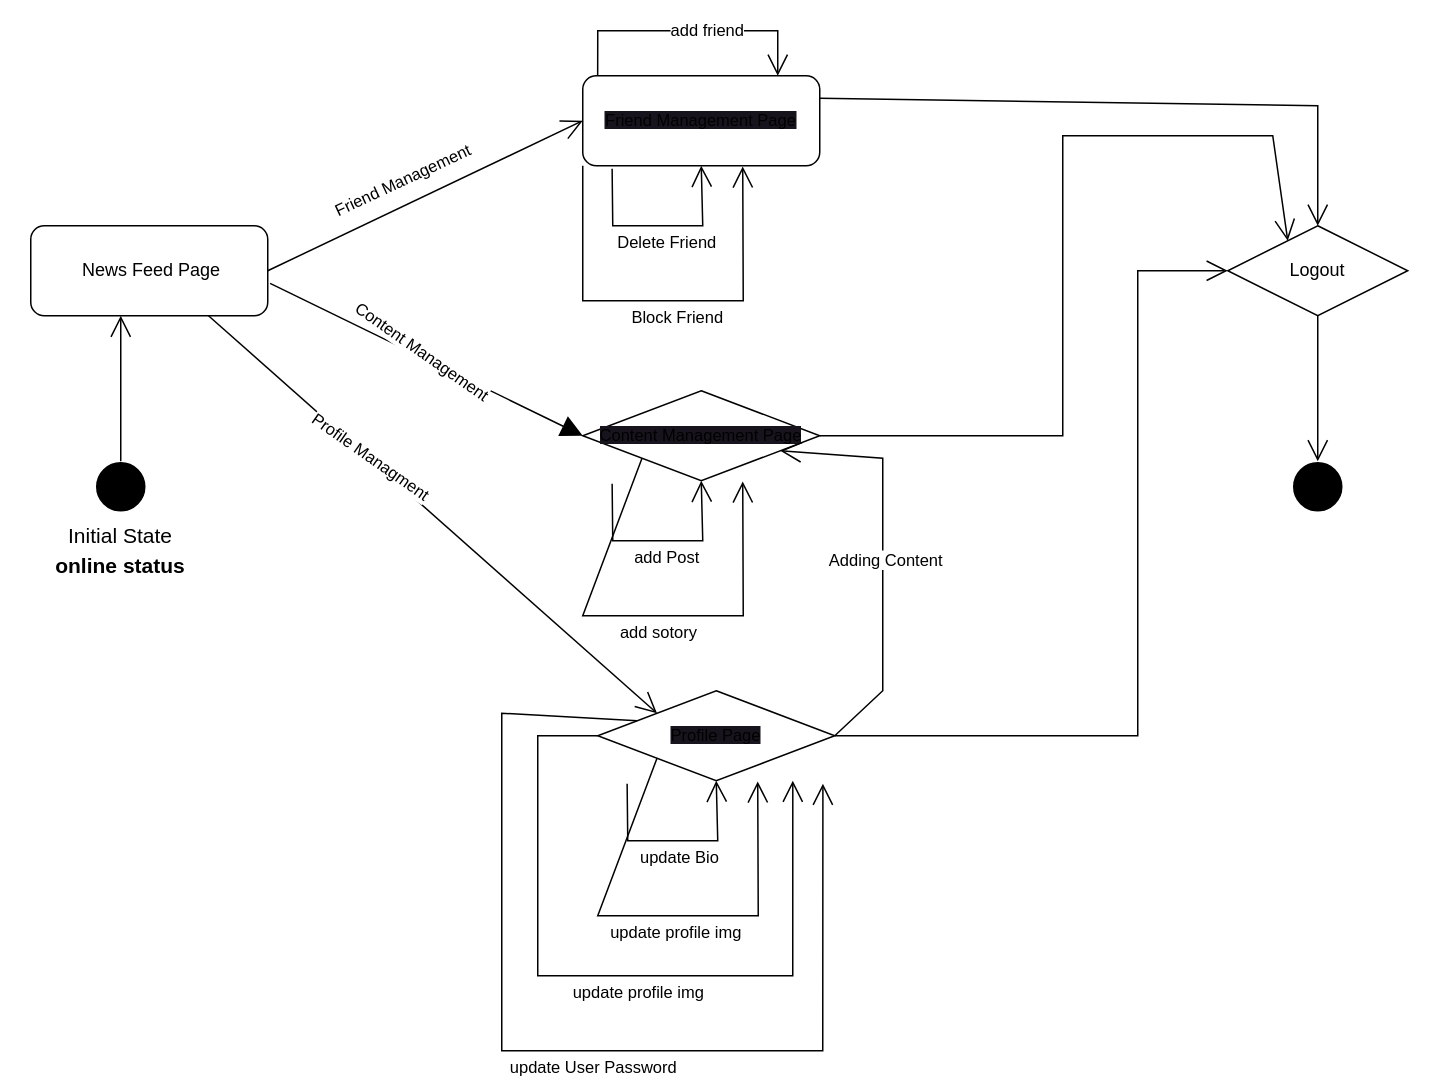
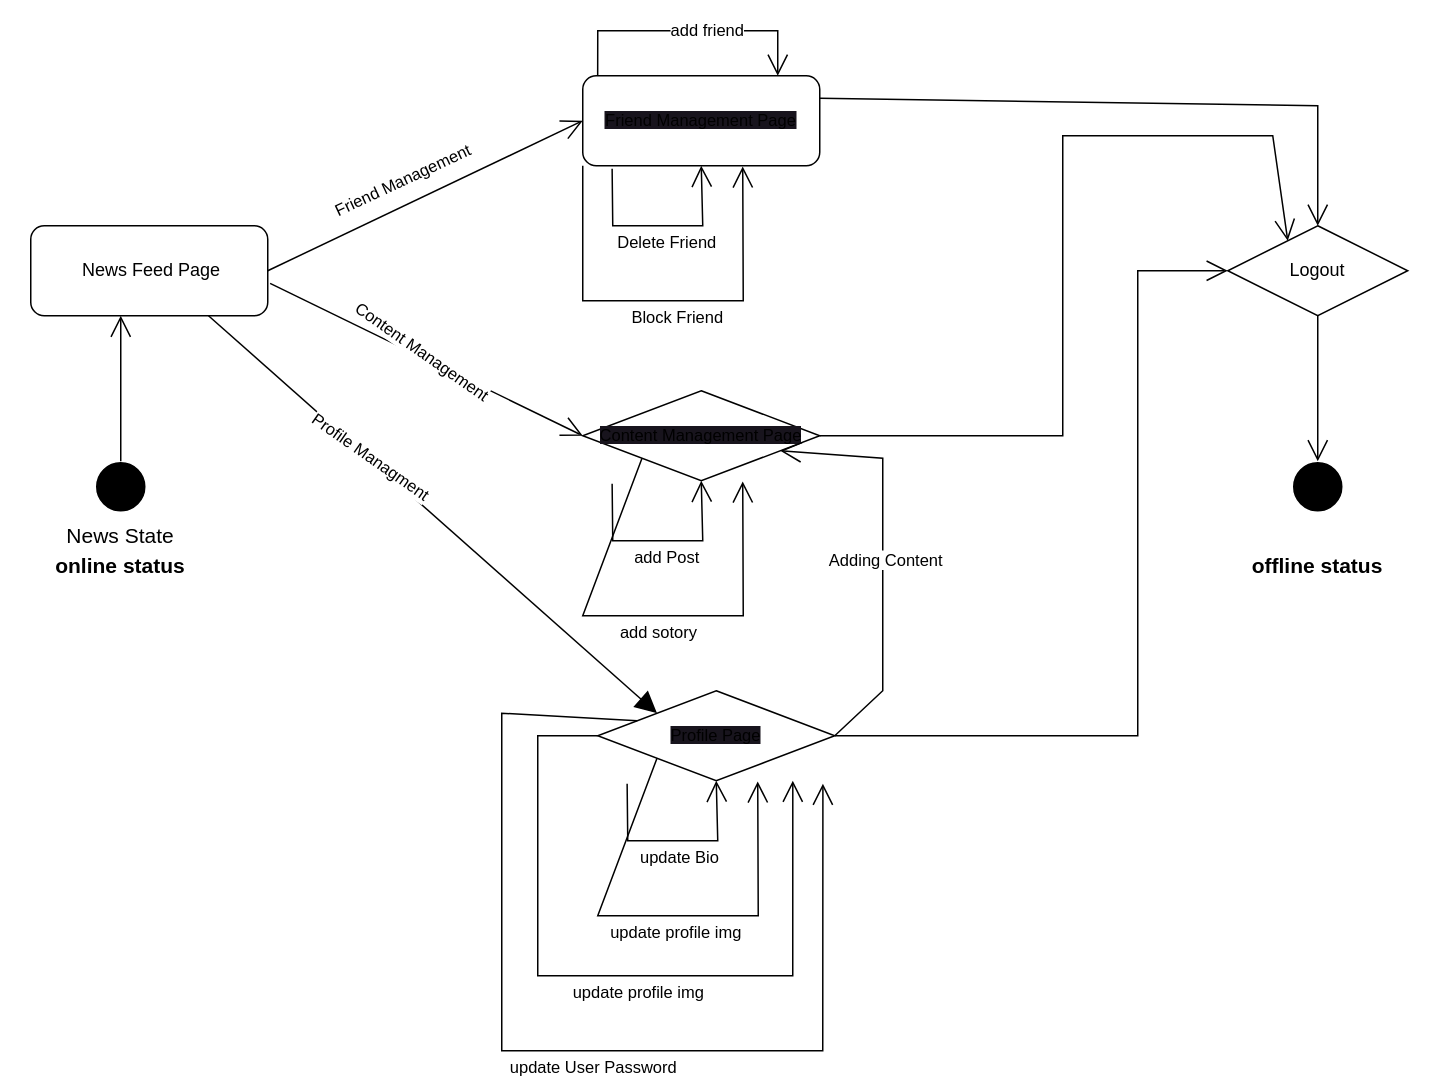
(562, 426) -> (569, 429)
(121, 536) -> (121, 536)
none -> (1318, 566)
(646, 703) -> (640, 698)
